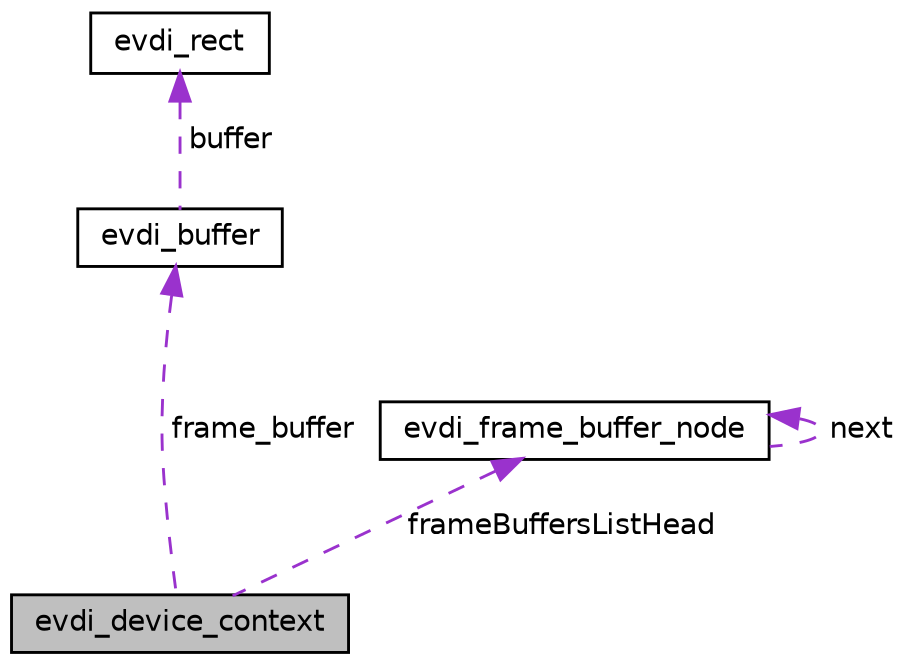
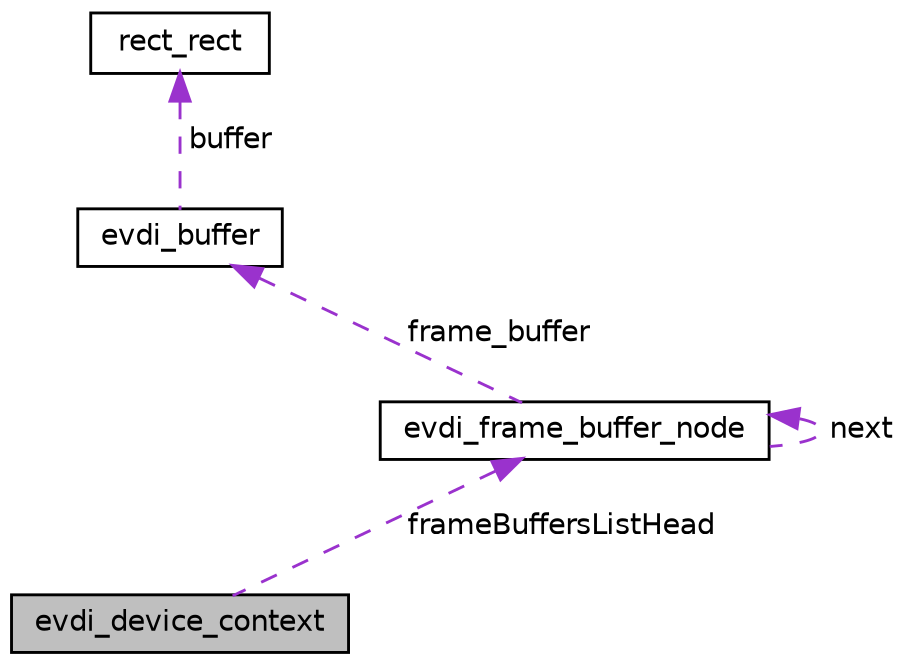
(180, 43) -> (180, 43)
(162, 446) -> (391, 340)
